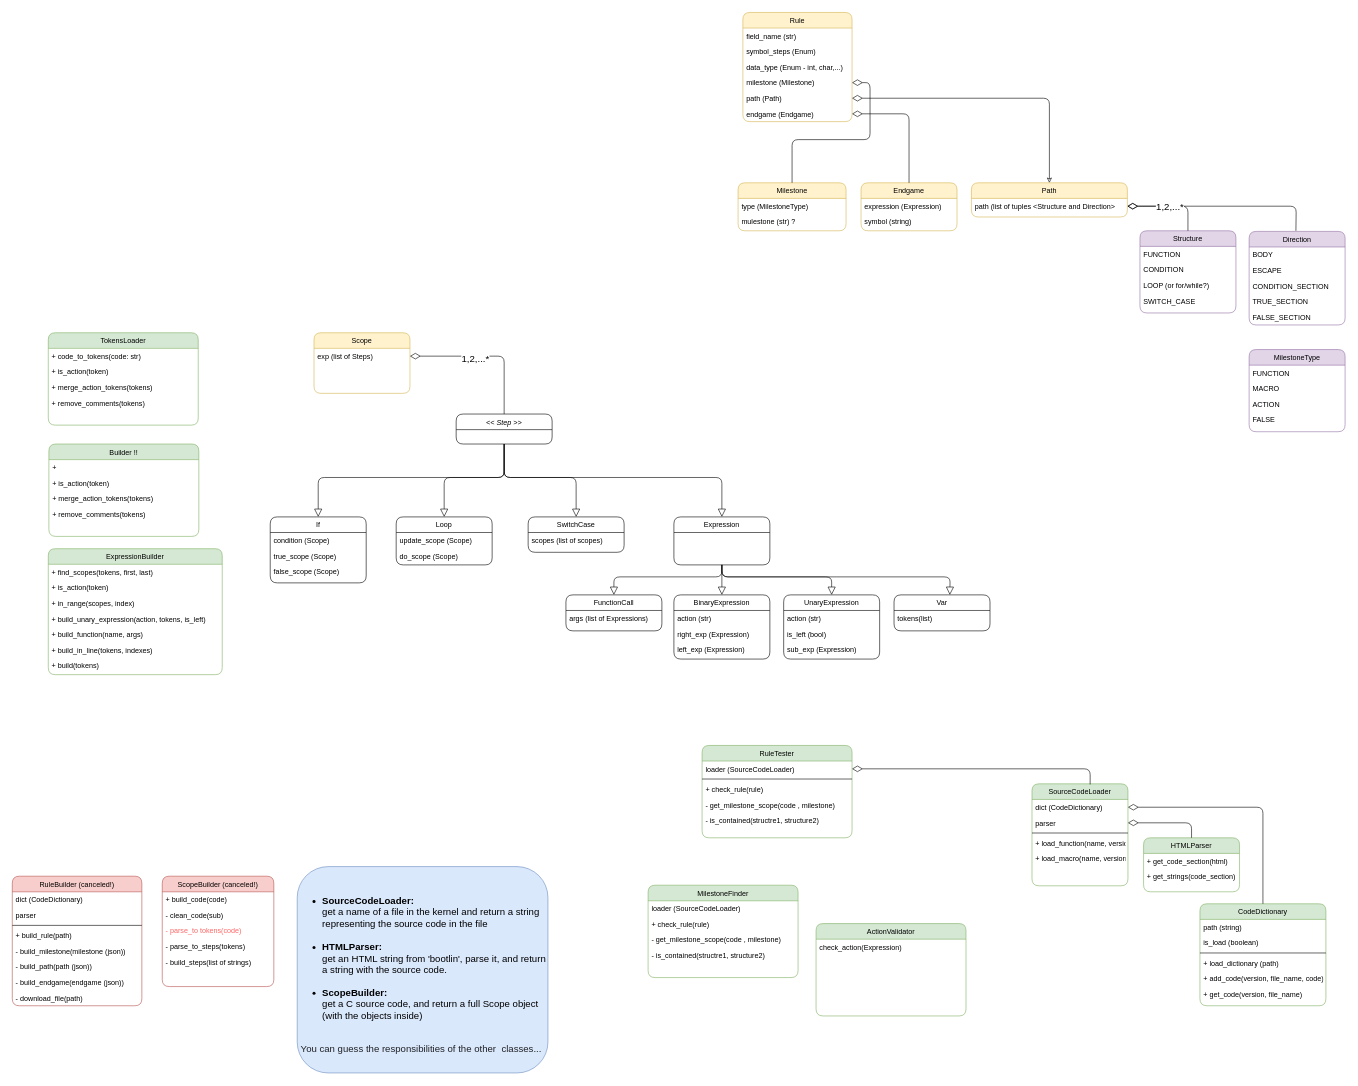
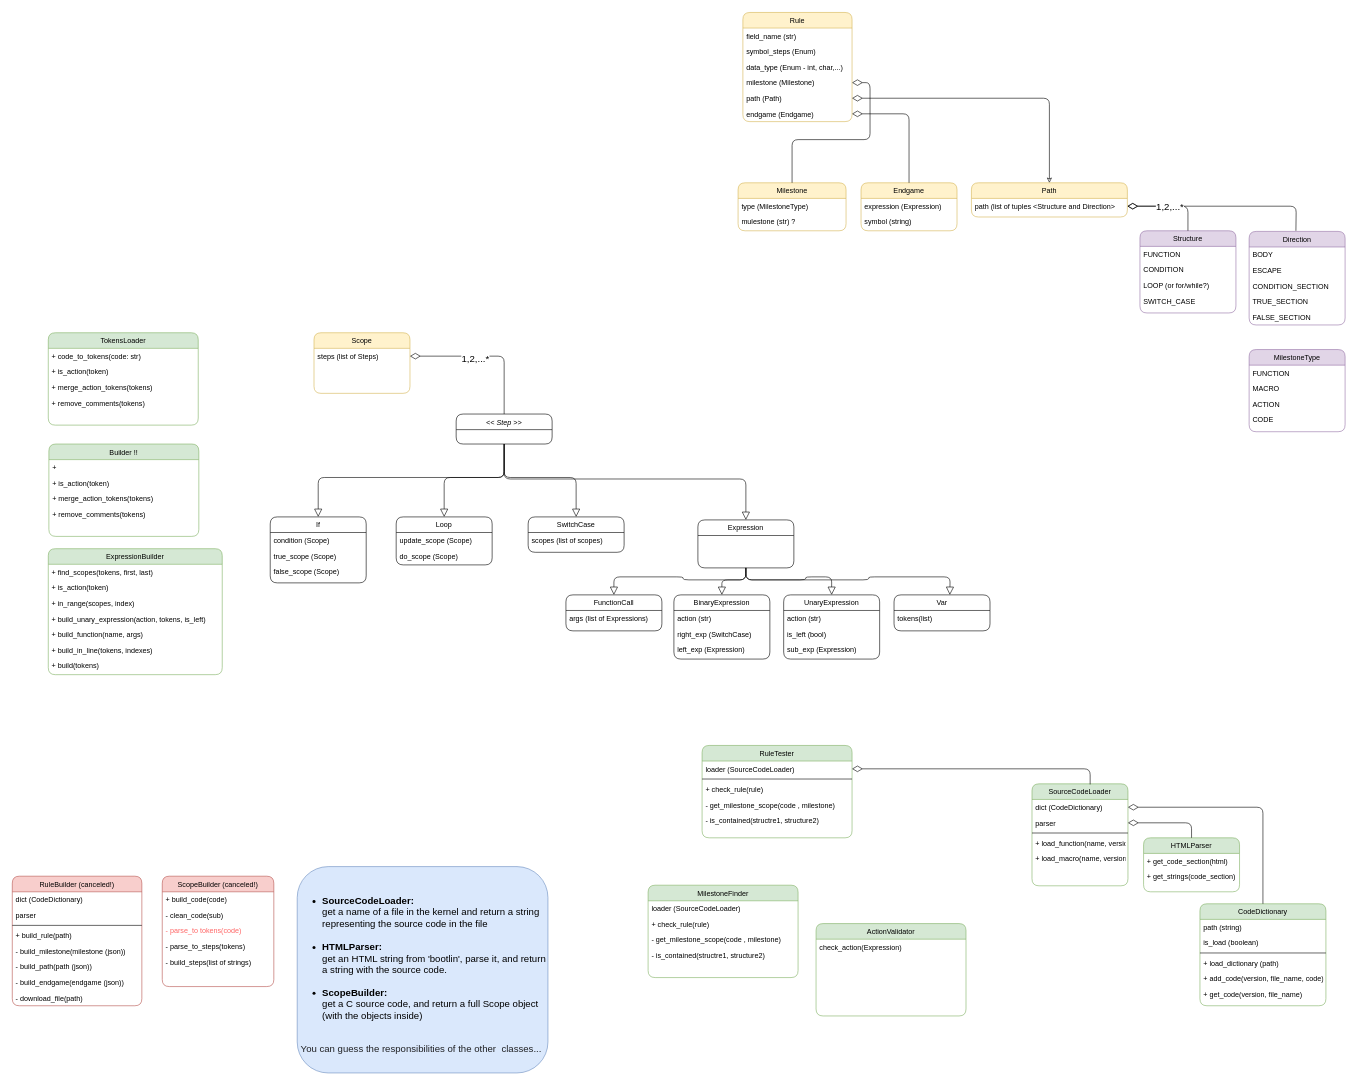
(351, 356) -> (355, 356)
(1263, 420) -> (1261, 420)
(722, 541) -> (746, 544)
(719, 634) -> (719, 634)
